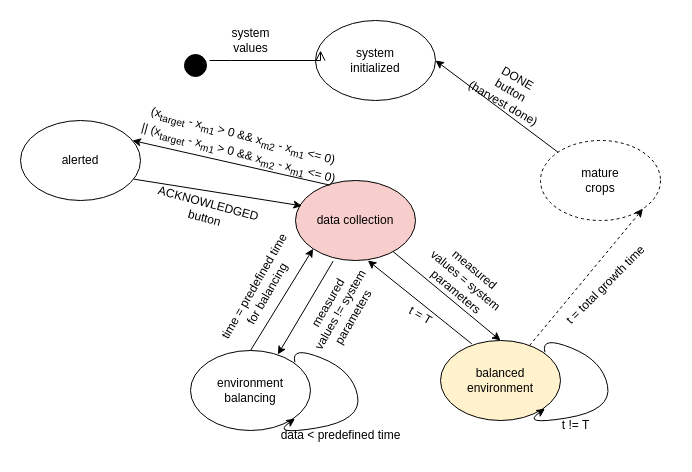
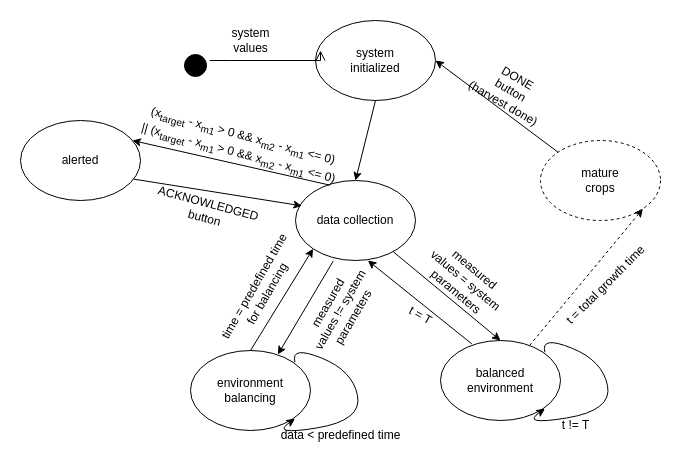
none -> (366, 137)
(356, 221) -> (356, 221)
(501, 381) -> (501, 381)
